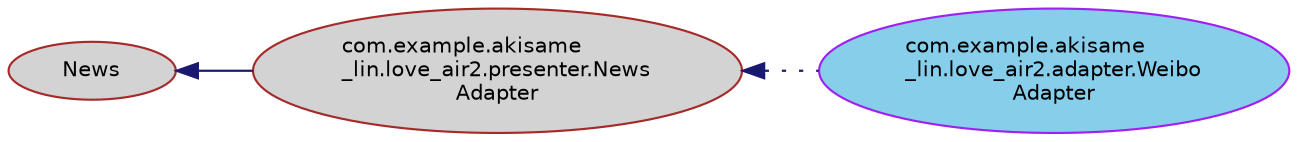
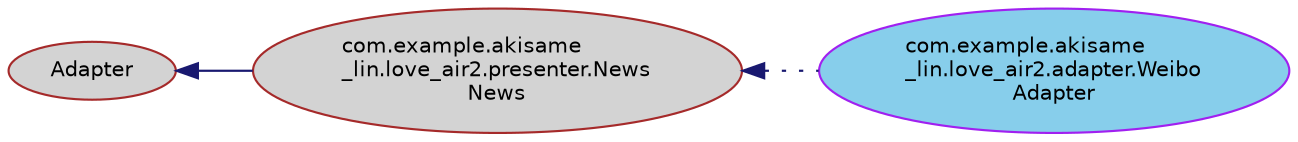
(92, 71) -> (92, 71)
(498, 71) -> (498, 71)
